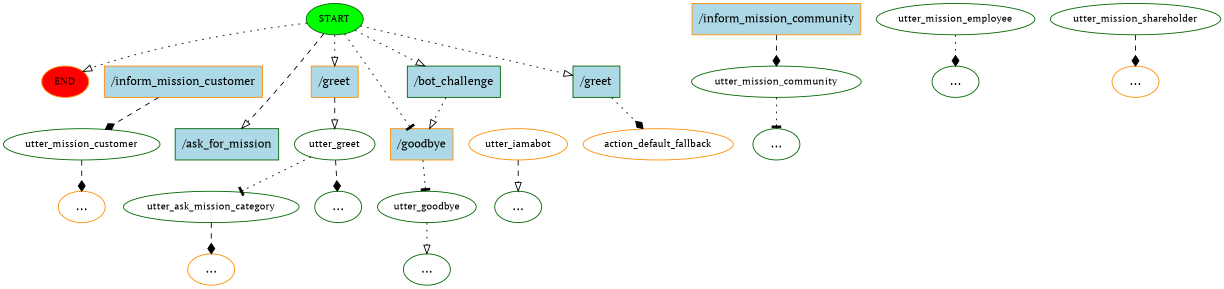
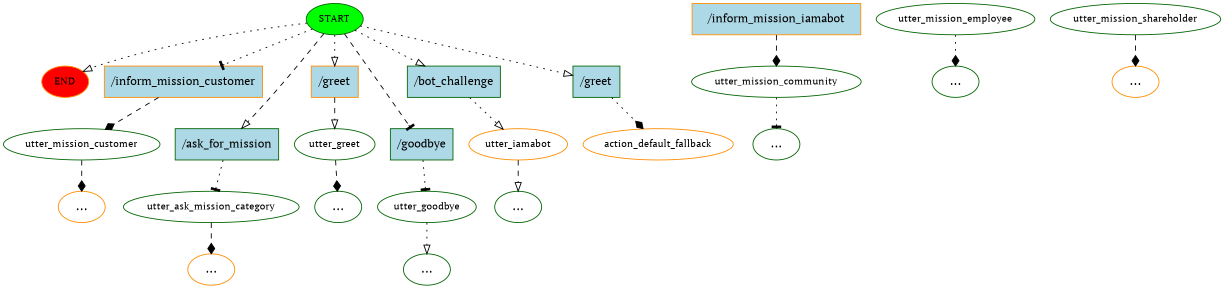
(776, 19) -> (776, 19)
none -> (268, 47)
(377, 79) -> (377, 79)
(440, 109) -> (483, 110)
(422, 144) -> (422, 144)
(277, 173) -> (220, 174)
